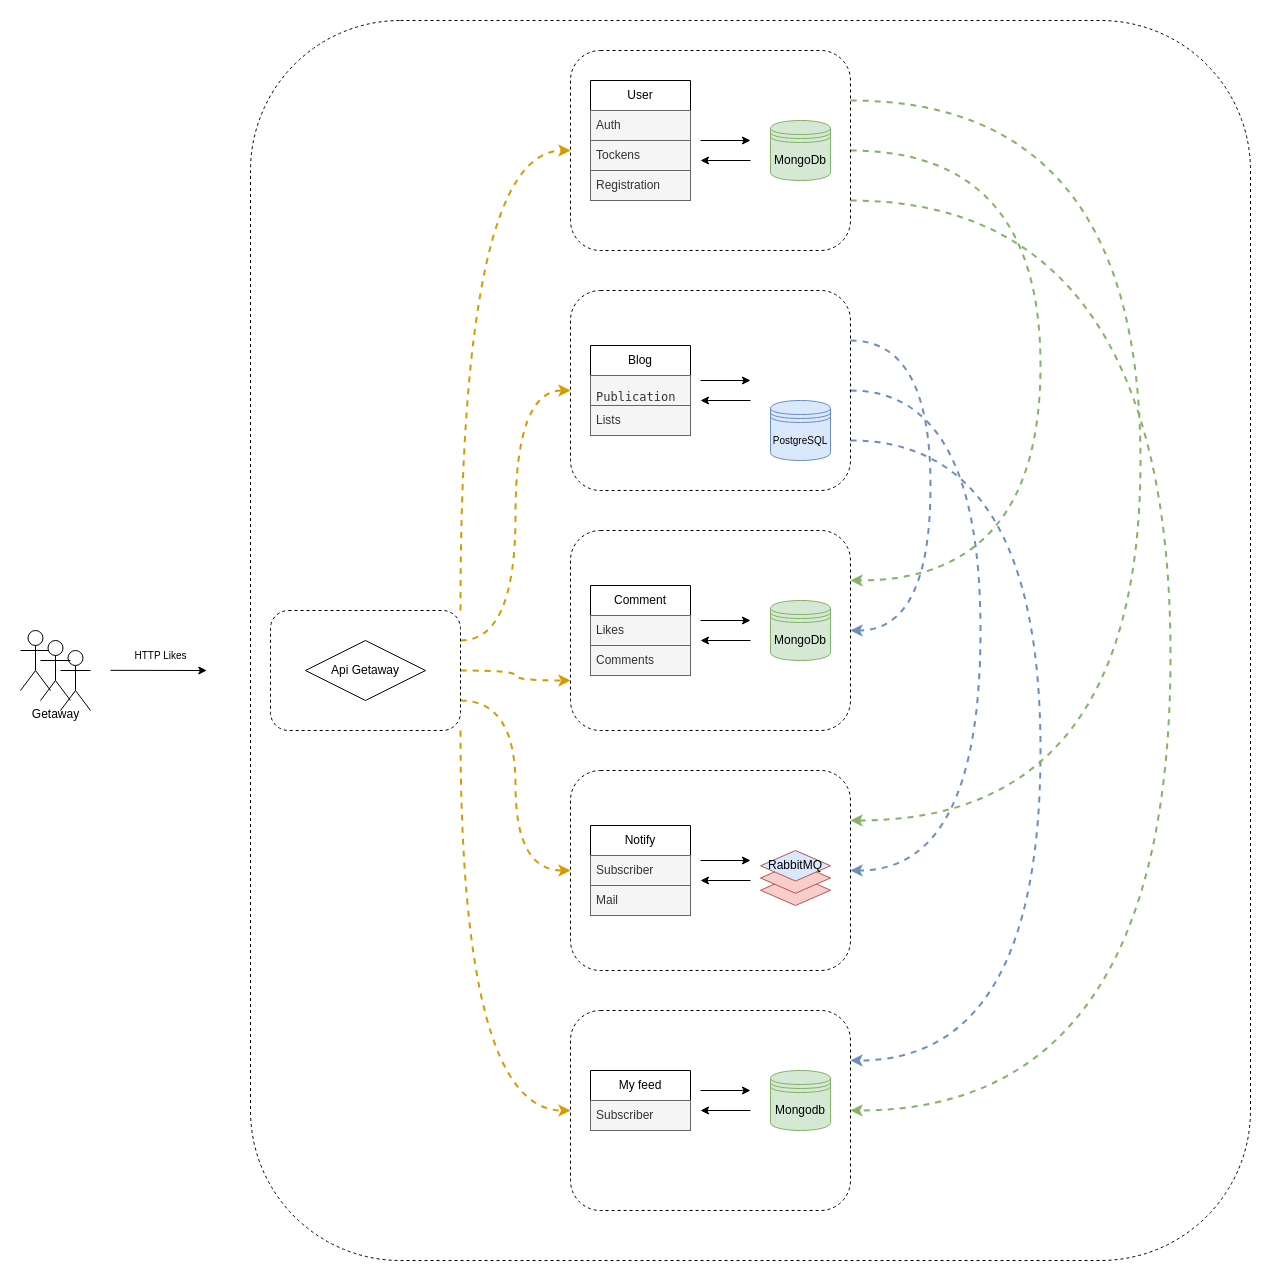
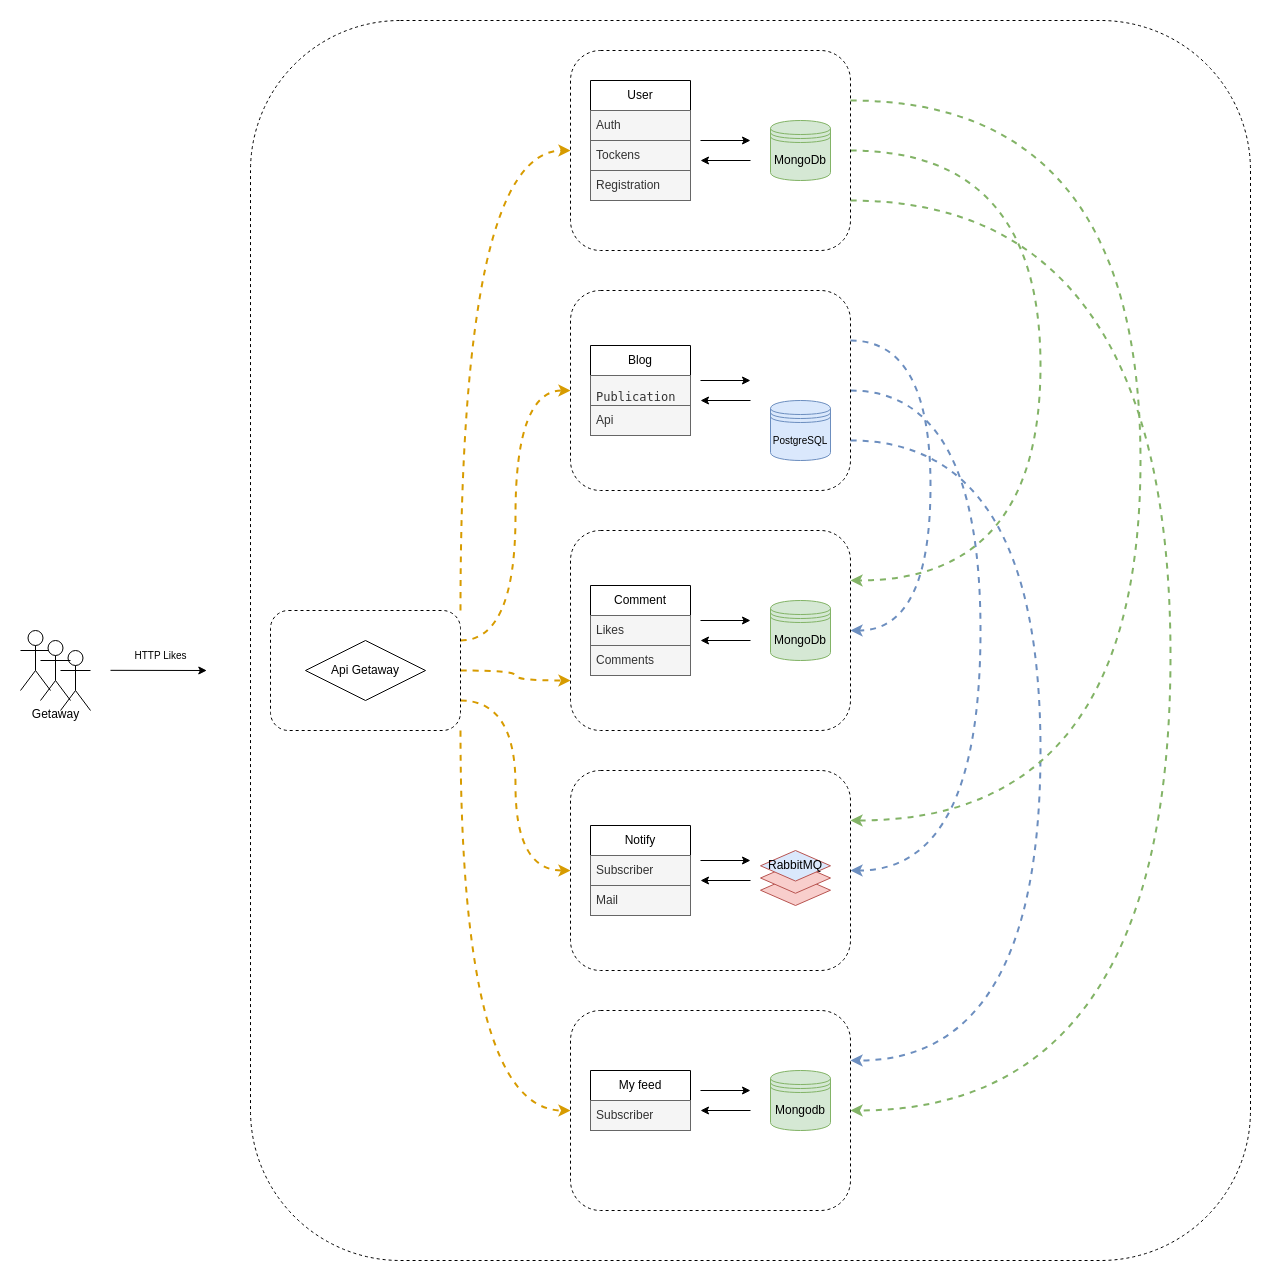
(612, 421) -> (605, 421)
